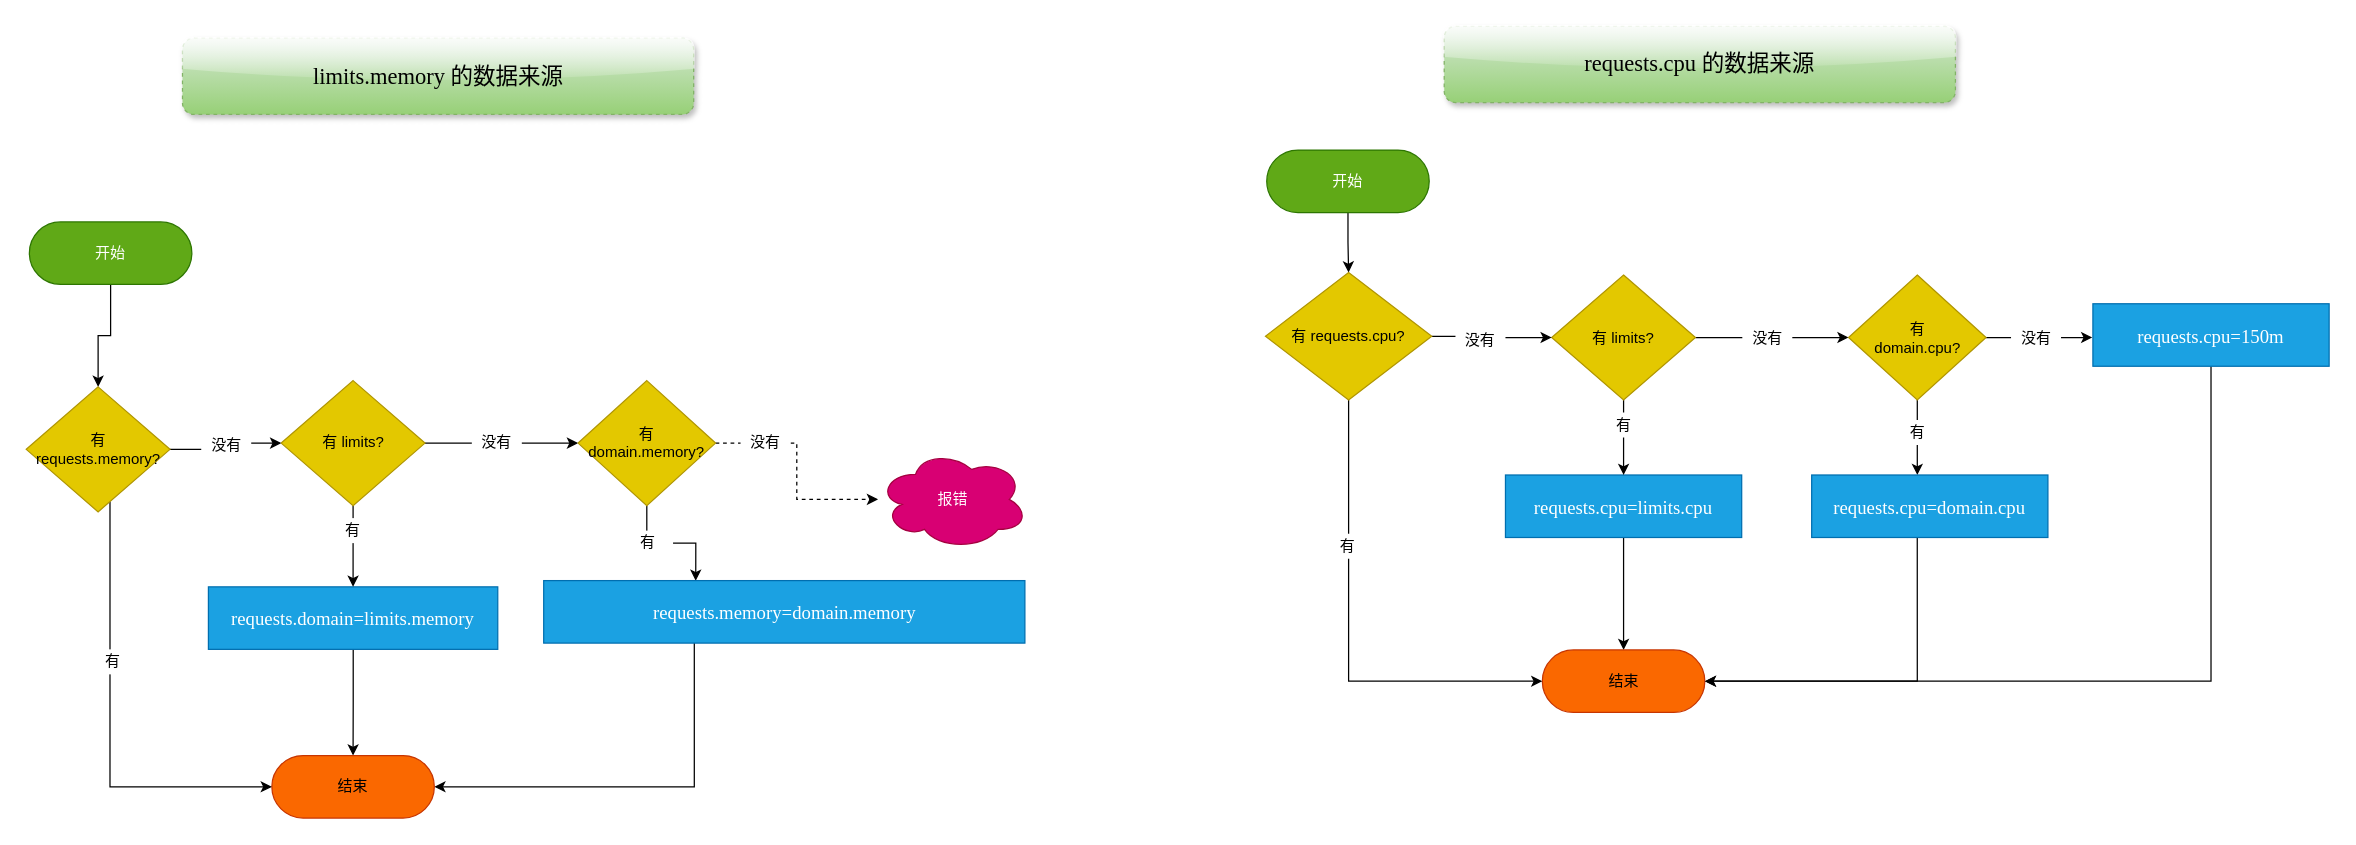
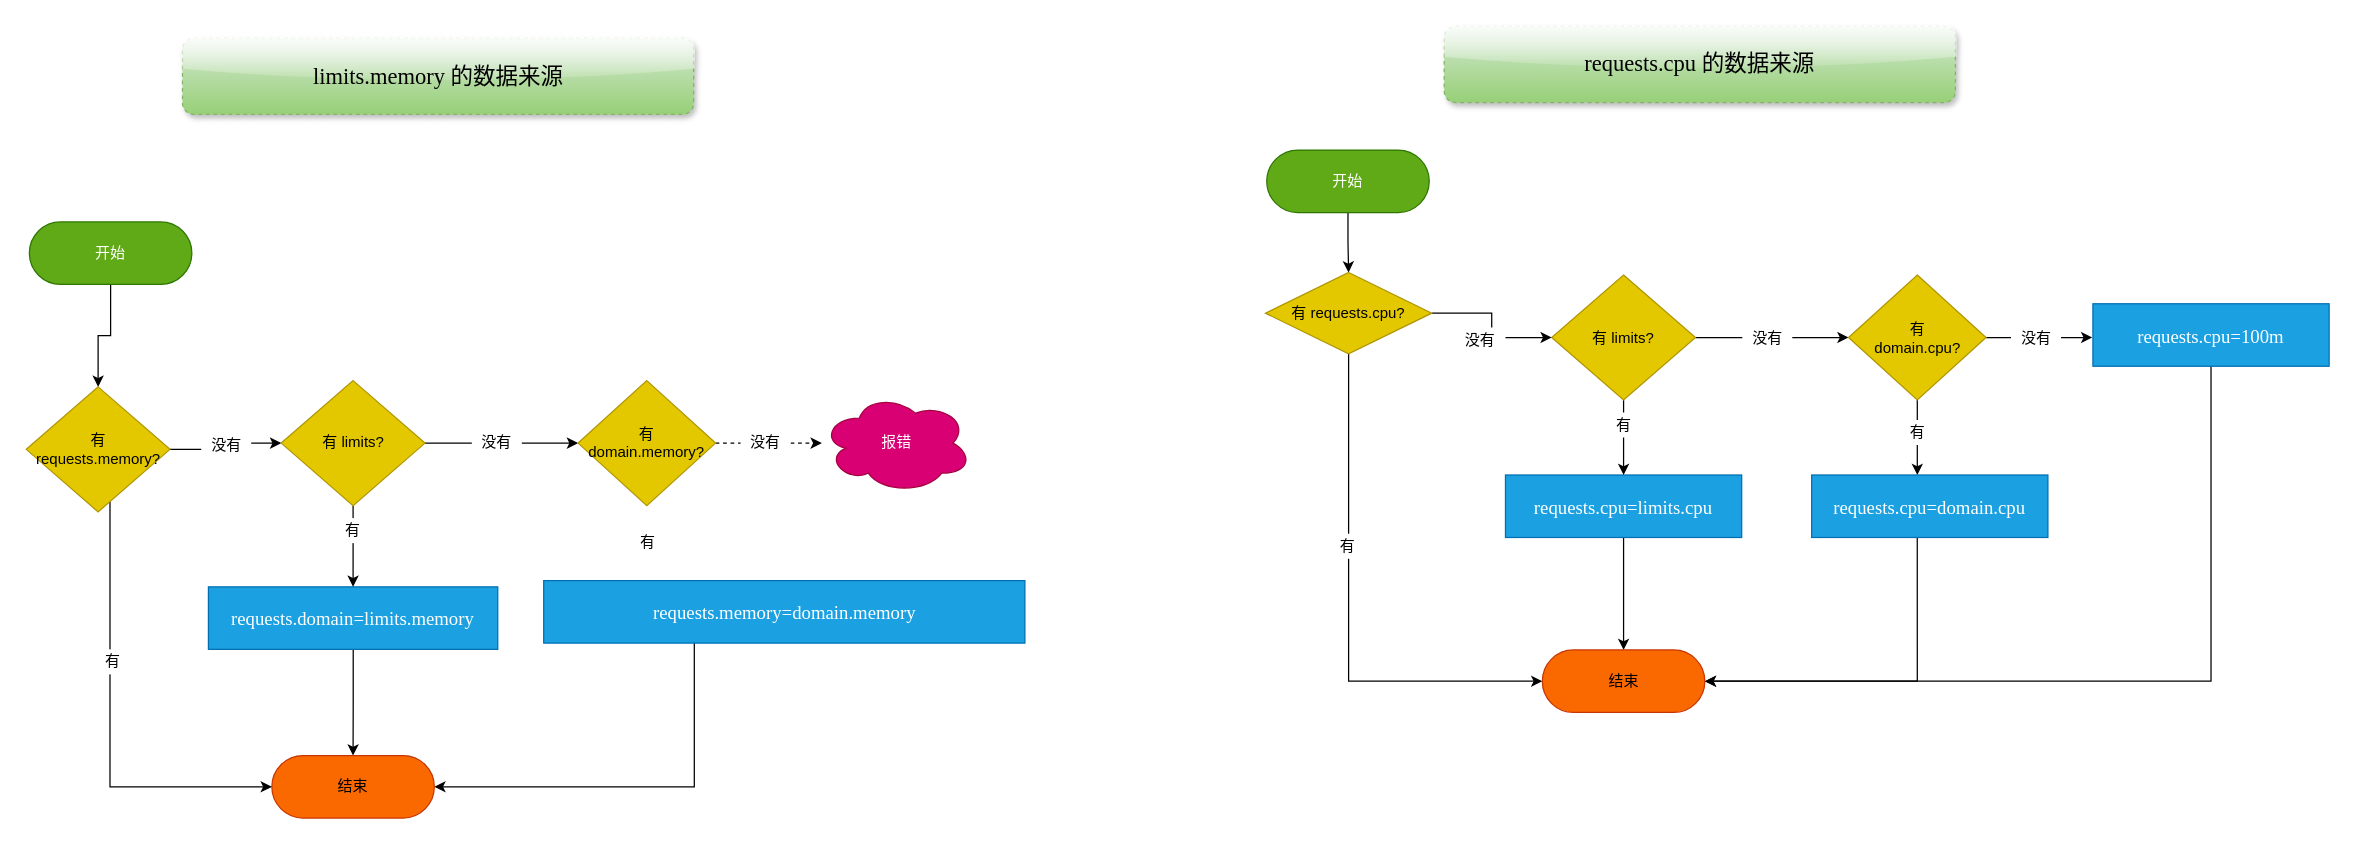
(1349, 336) -> (1349, 313)
(2211, 336) -> (2211, 336)
(953, 499) -> (897, 443)
(696, 545) -> none
